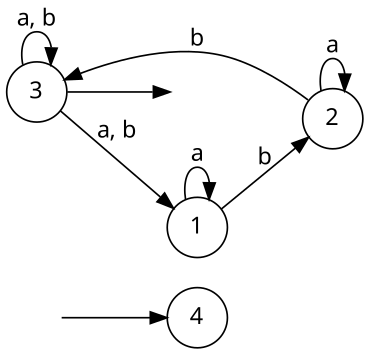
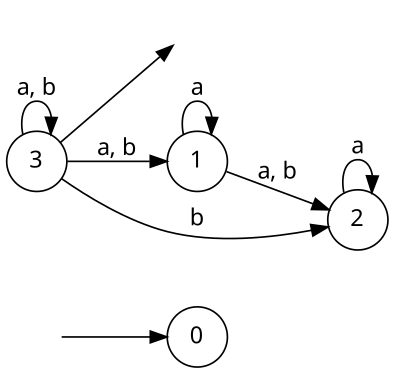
(199, 52) -> (180, 234)
(265, 158) -> (278, 172)
(197, 318) -> (197, 337)
